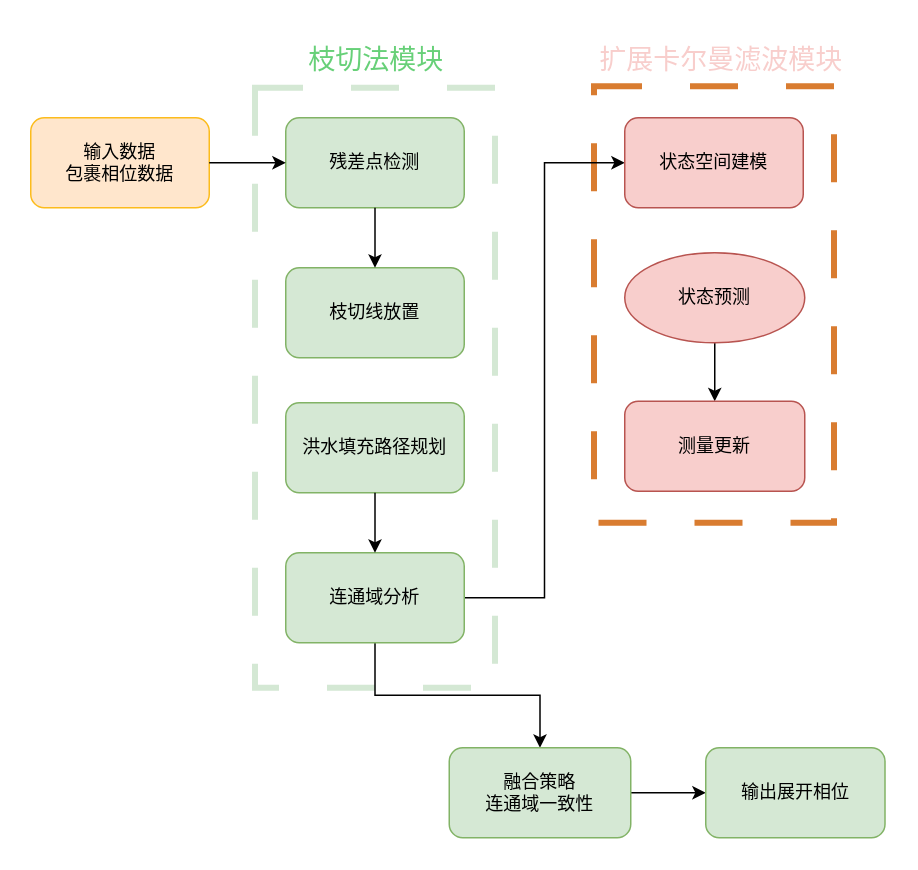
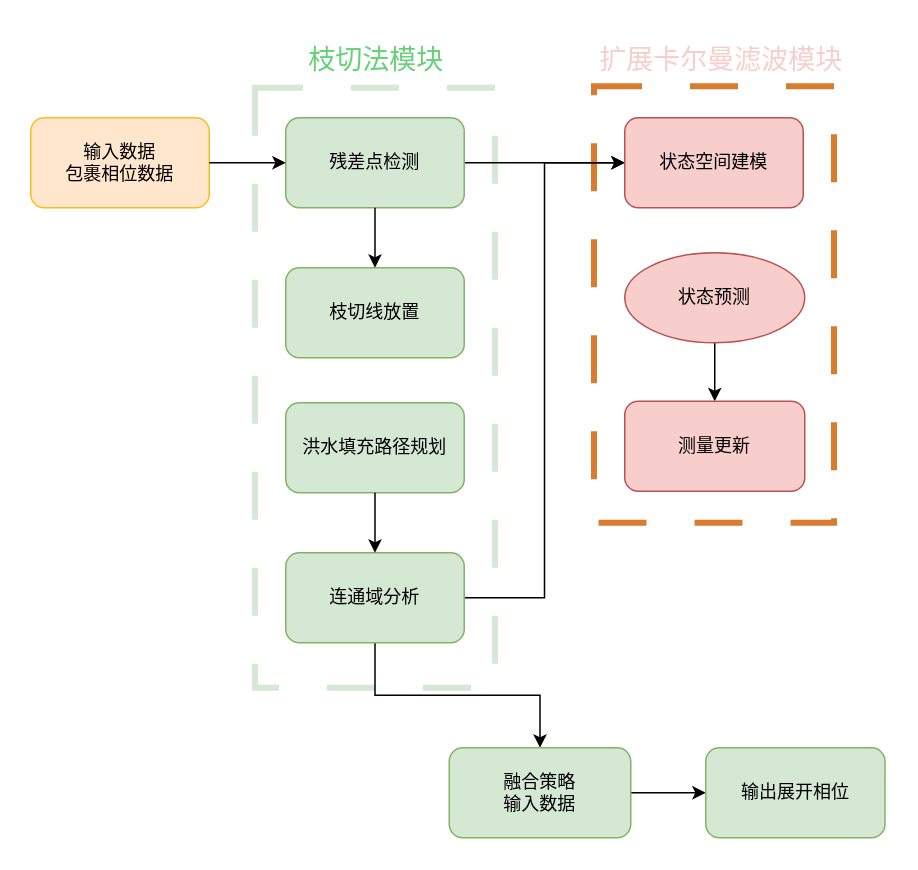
none -> (502, 163)
(540, 793) -> (540, 793)
